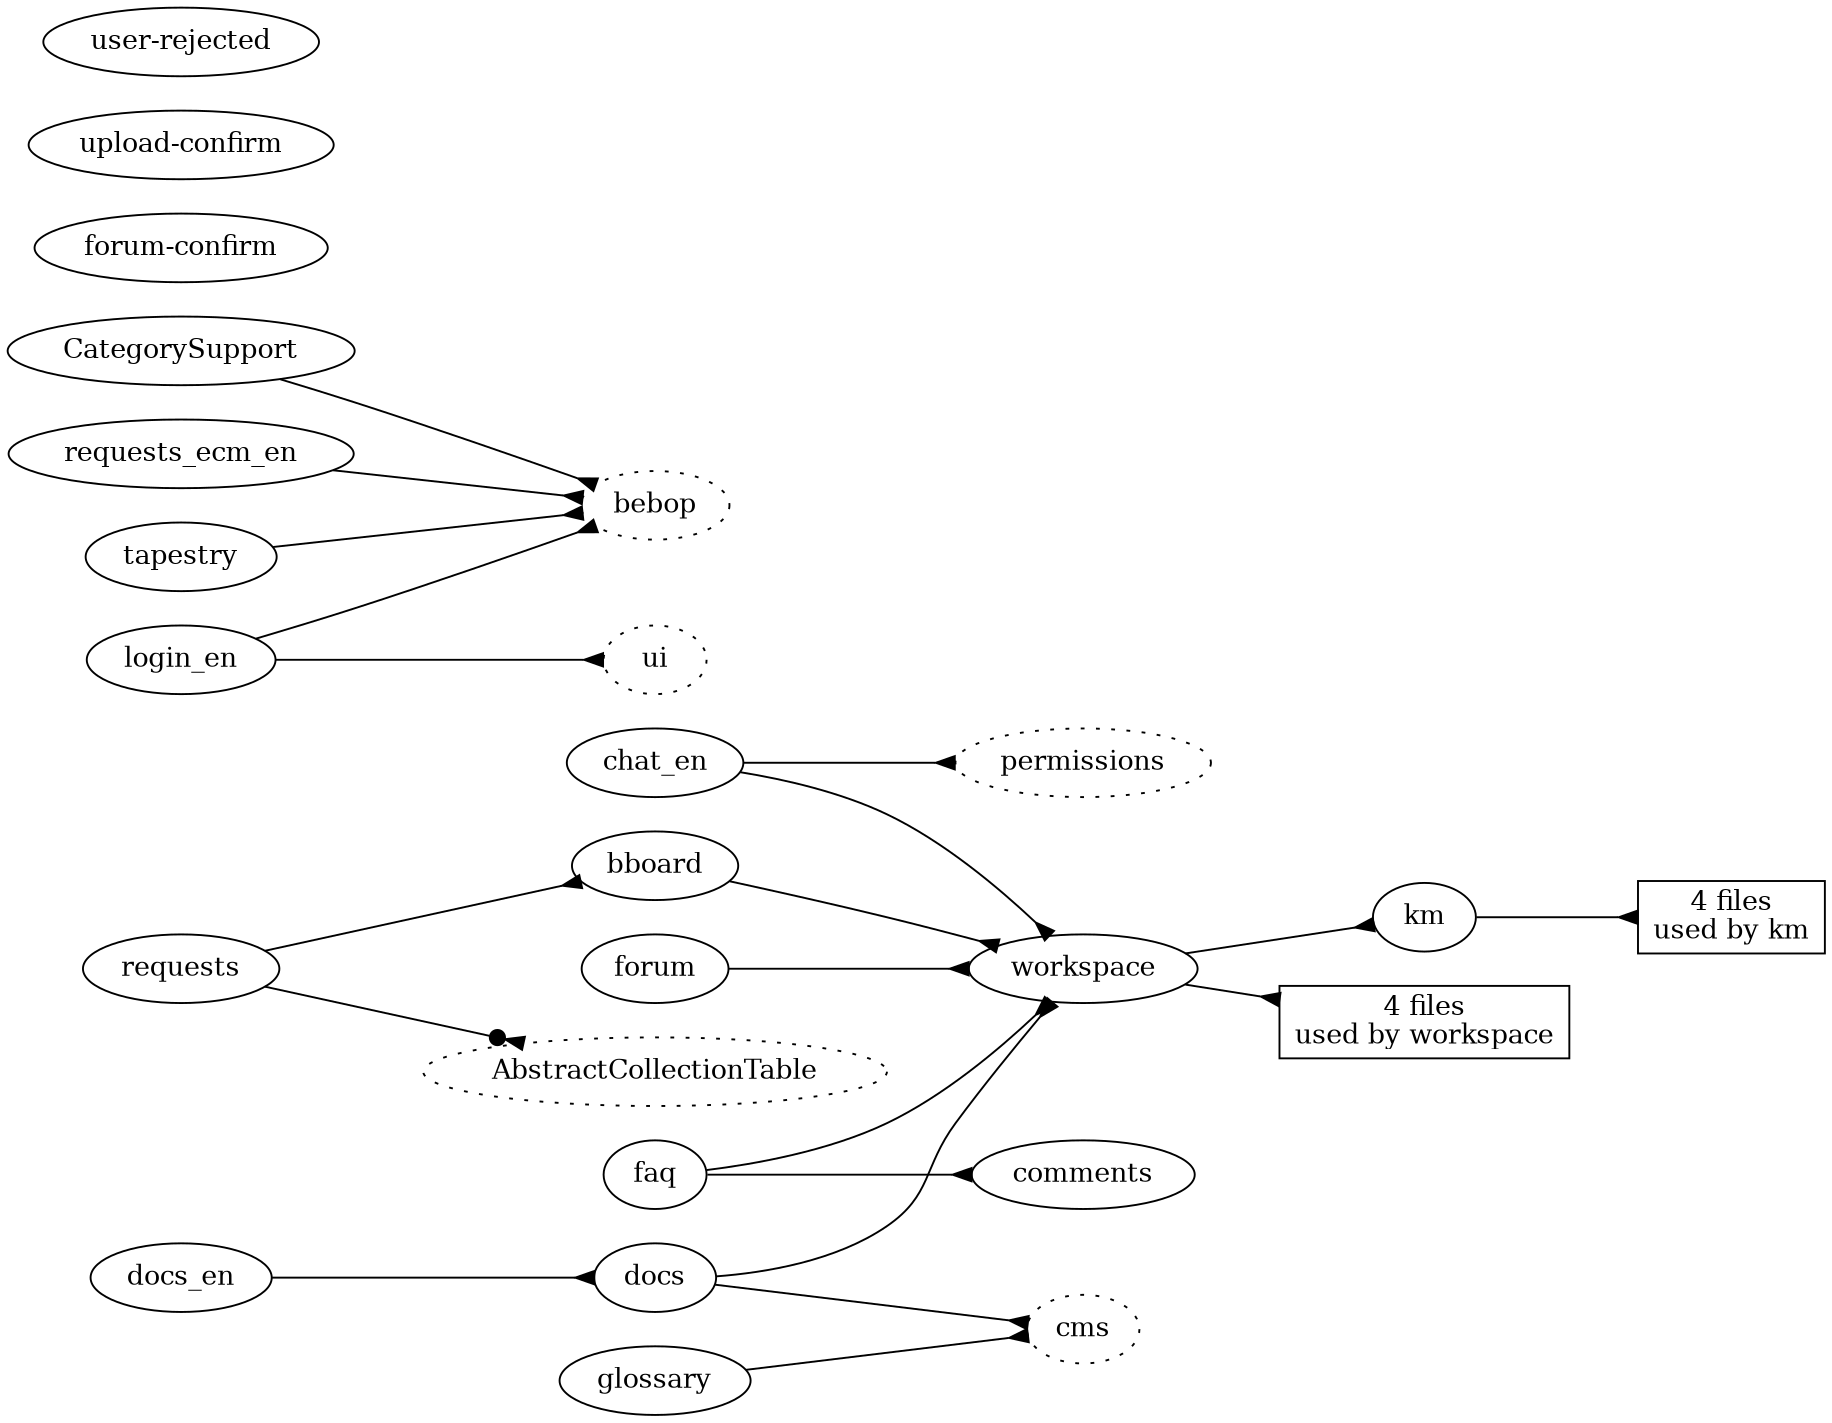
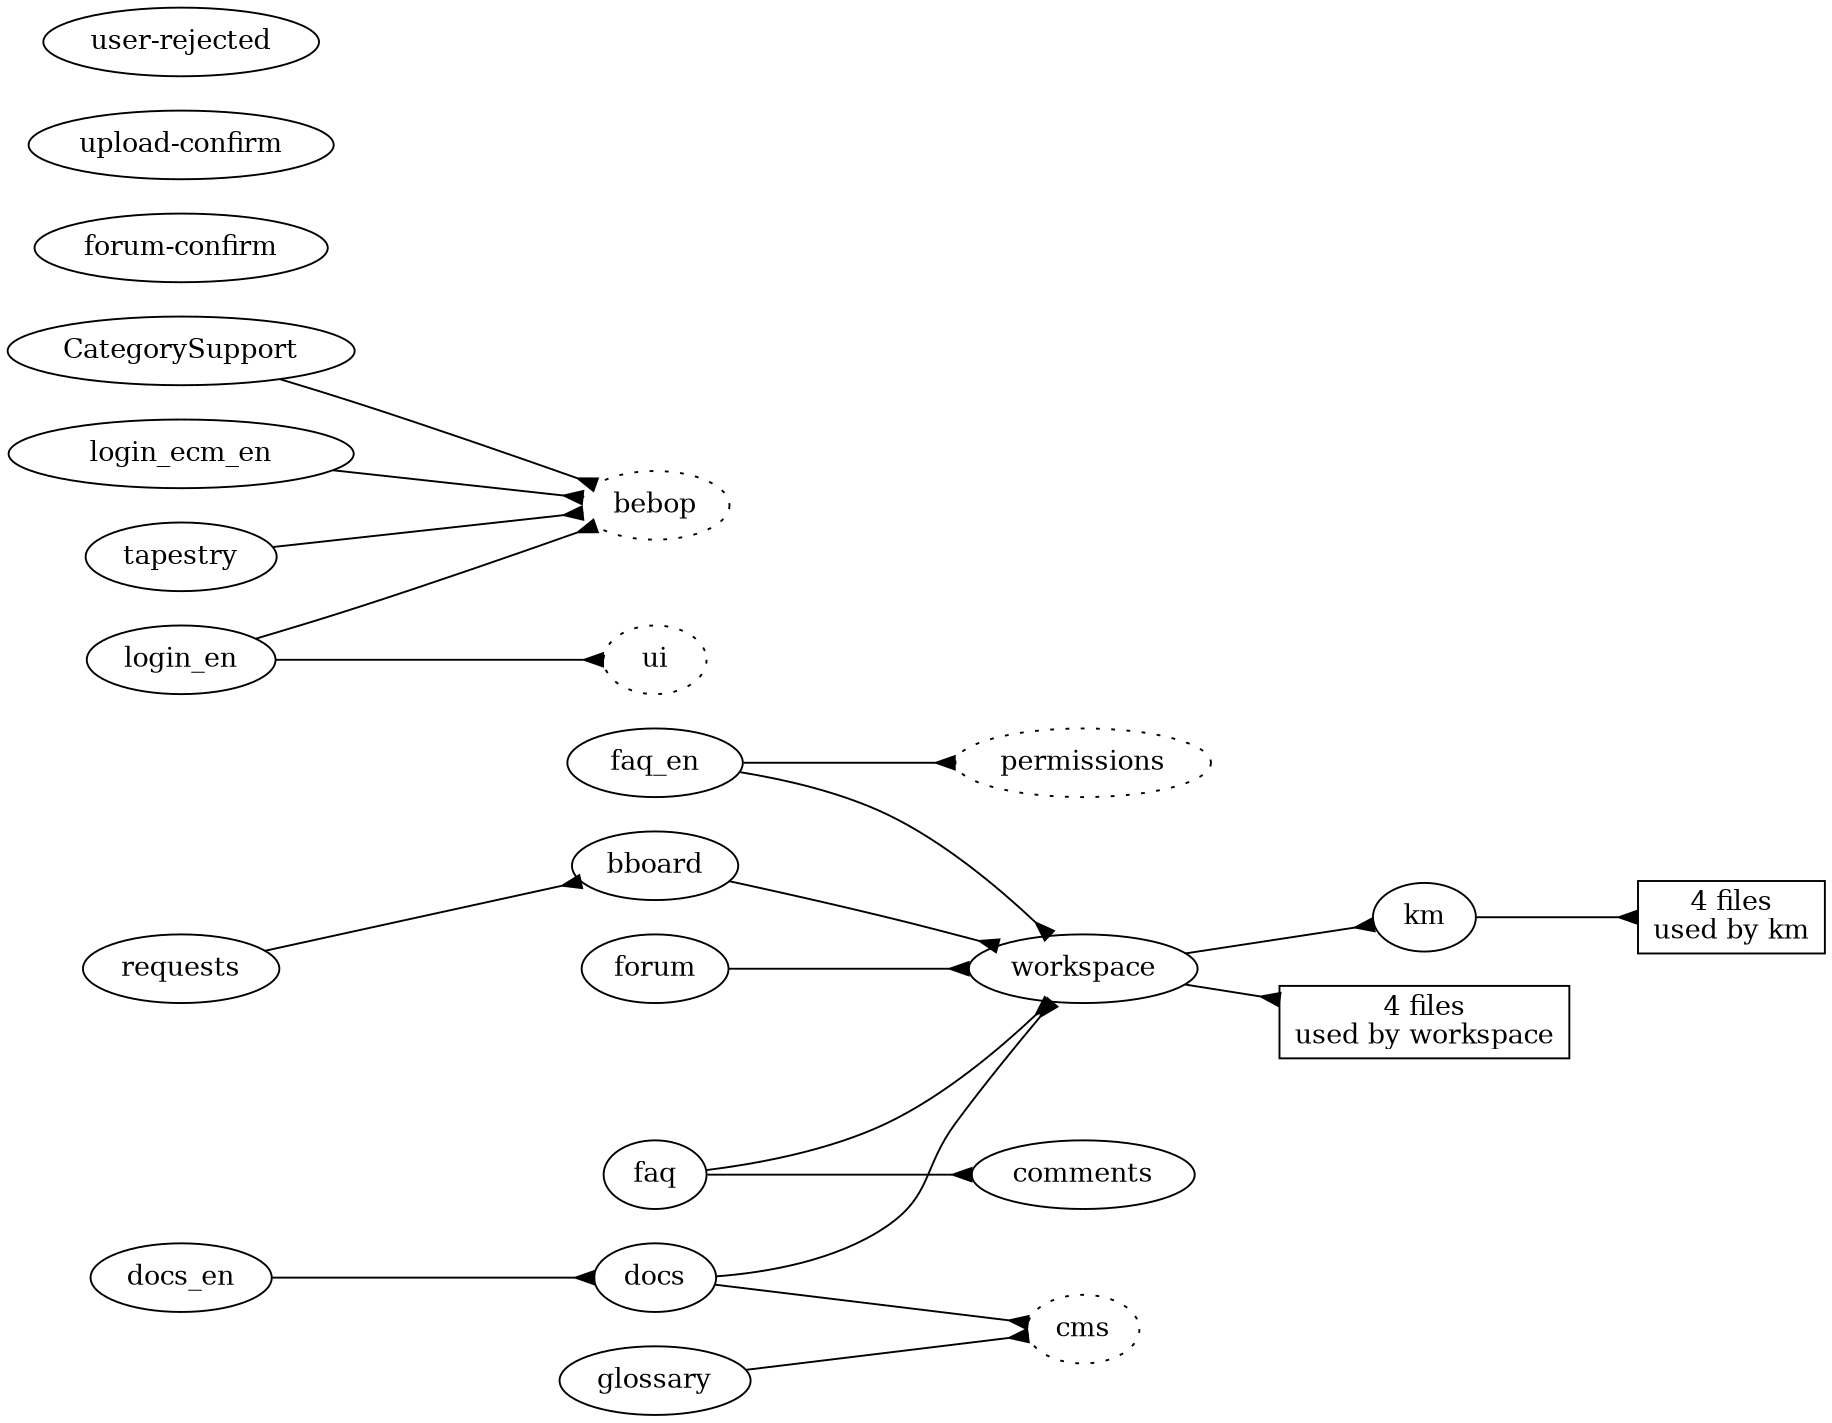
(181, 454) -> (181, 454)
(655, 763) -> (655, 763)
(655, 1072) -> none
